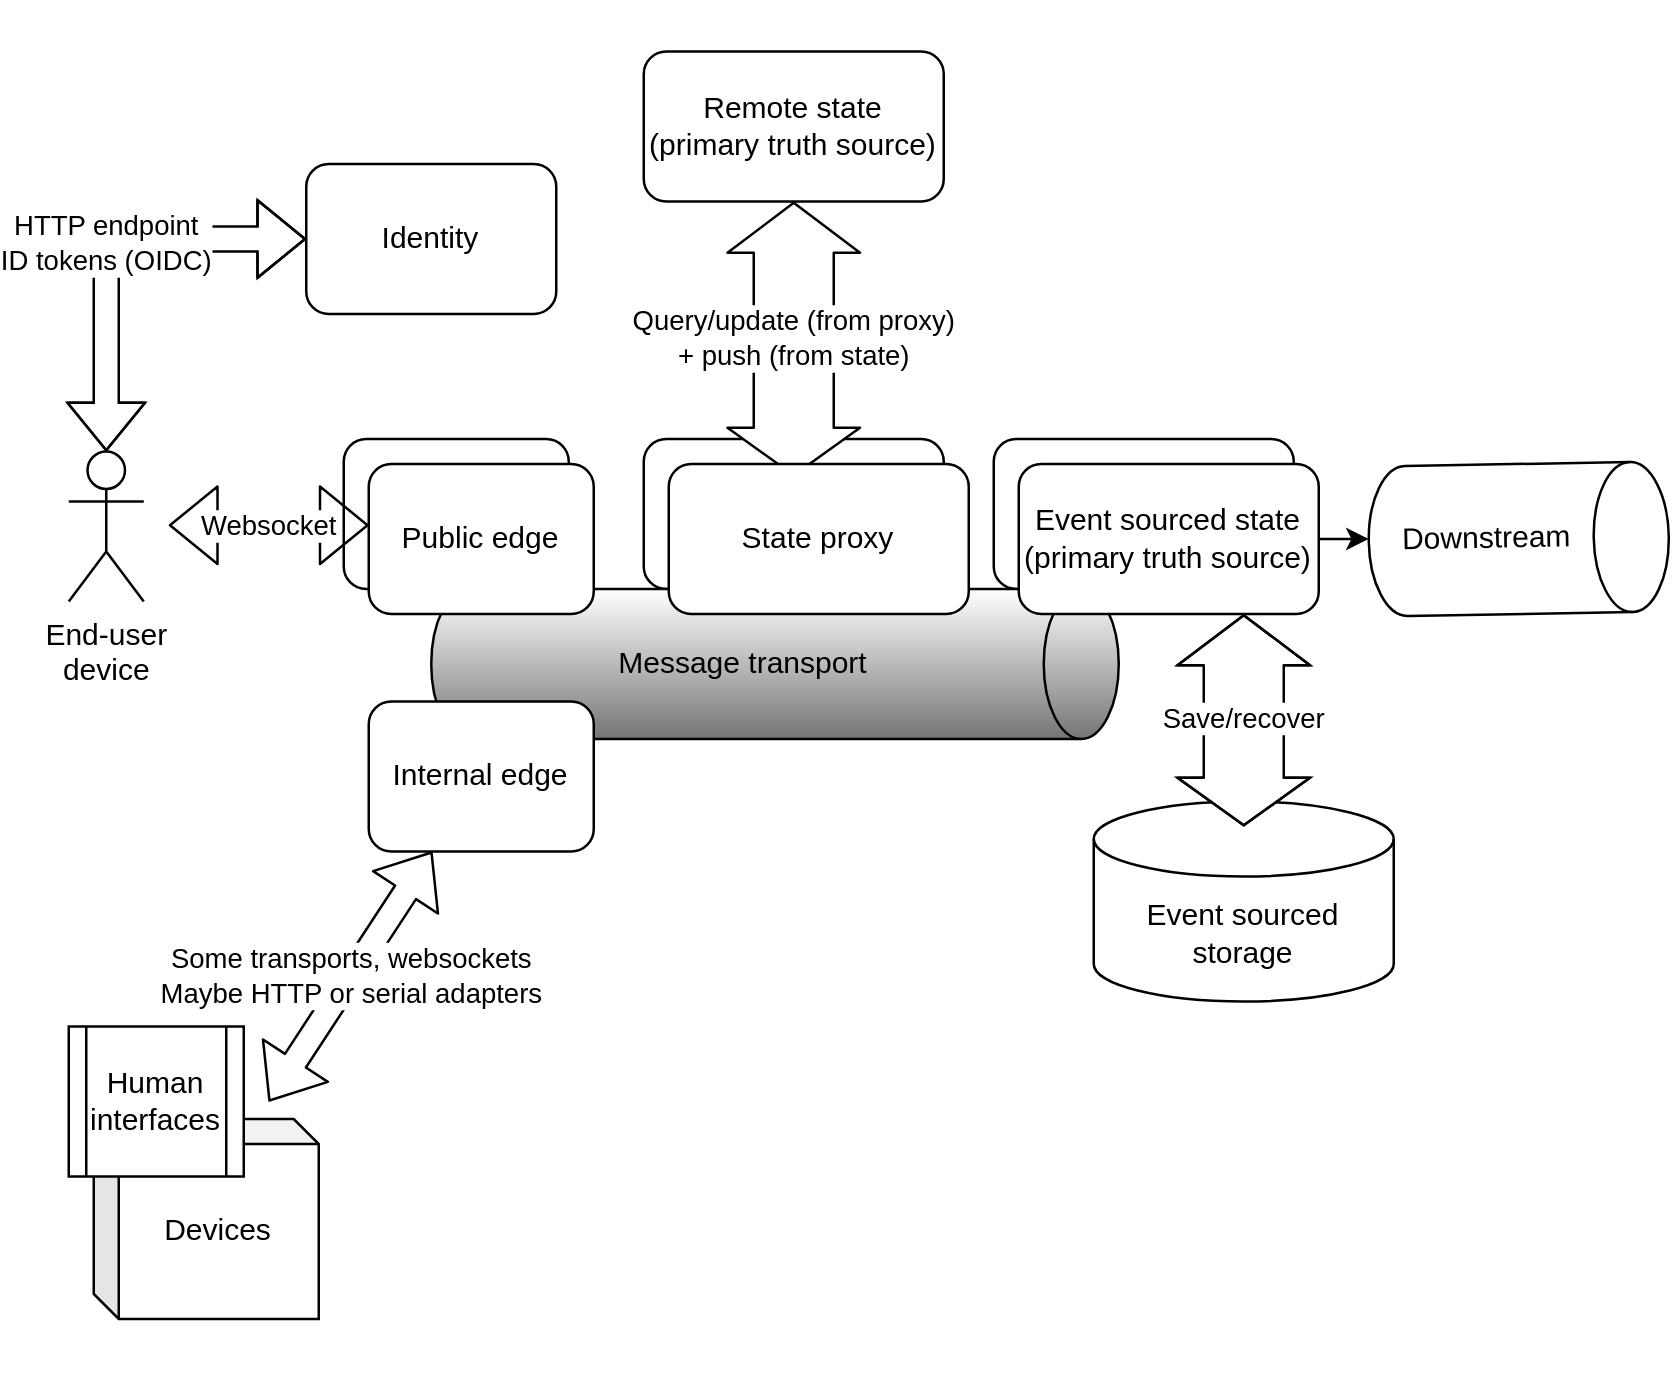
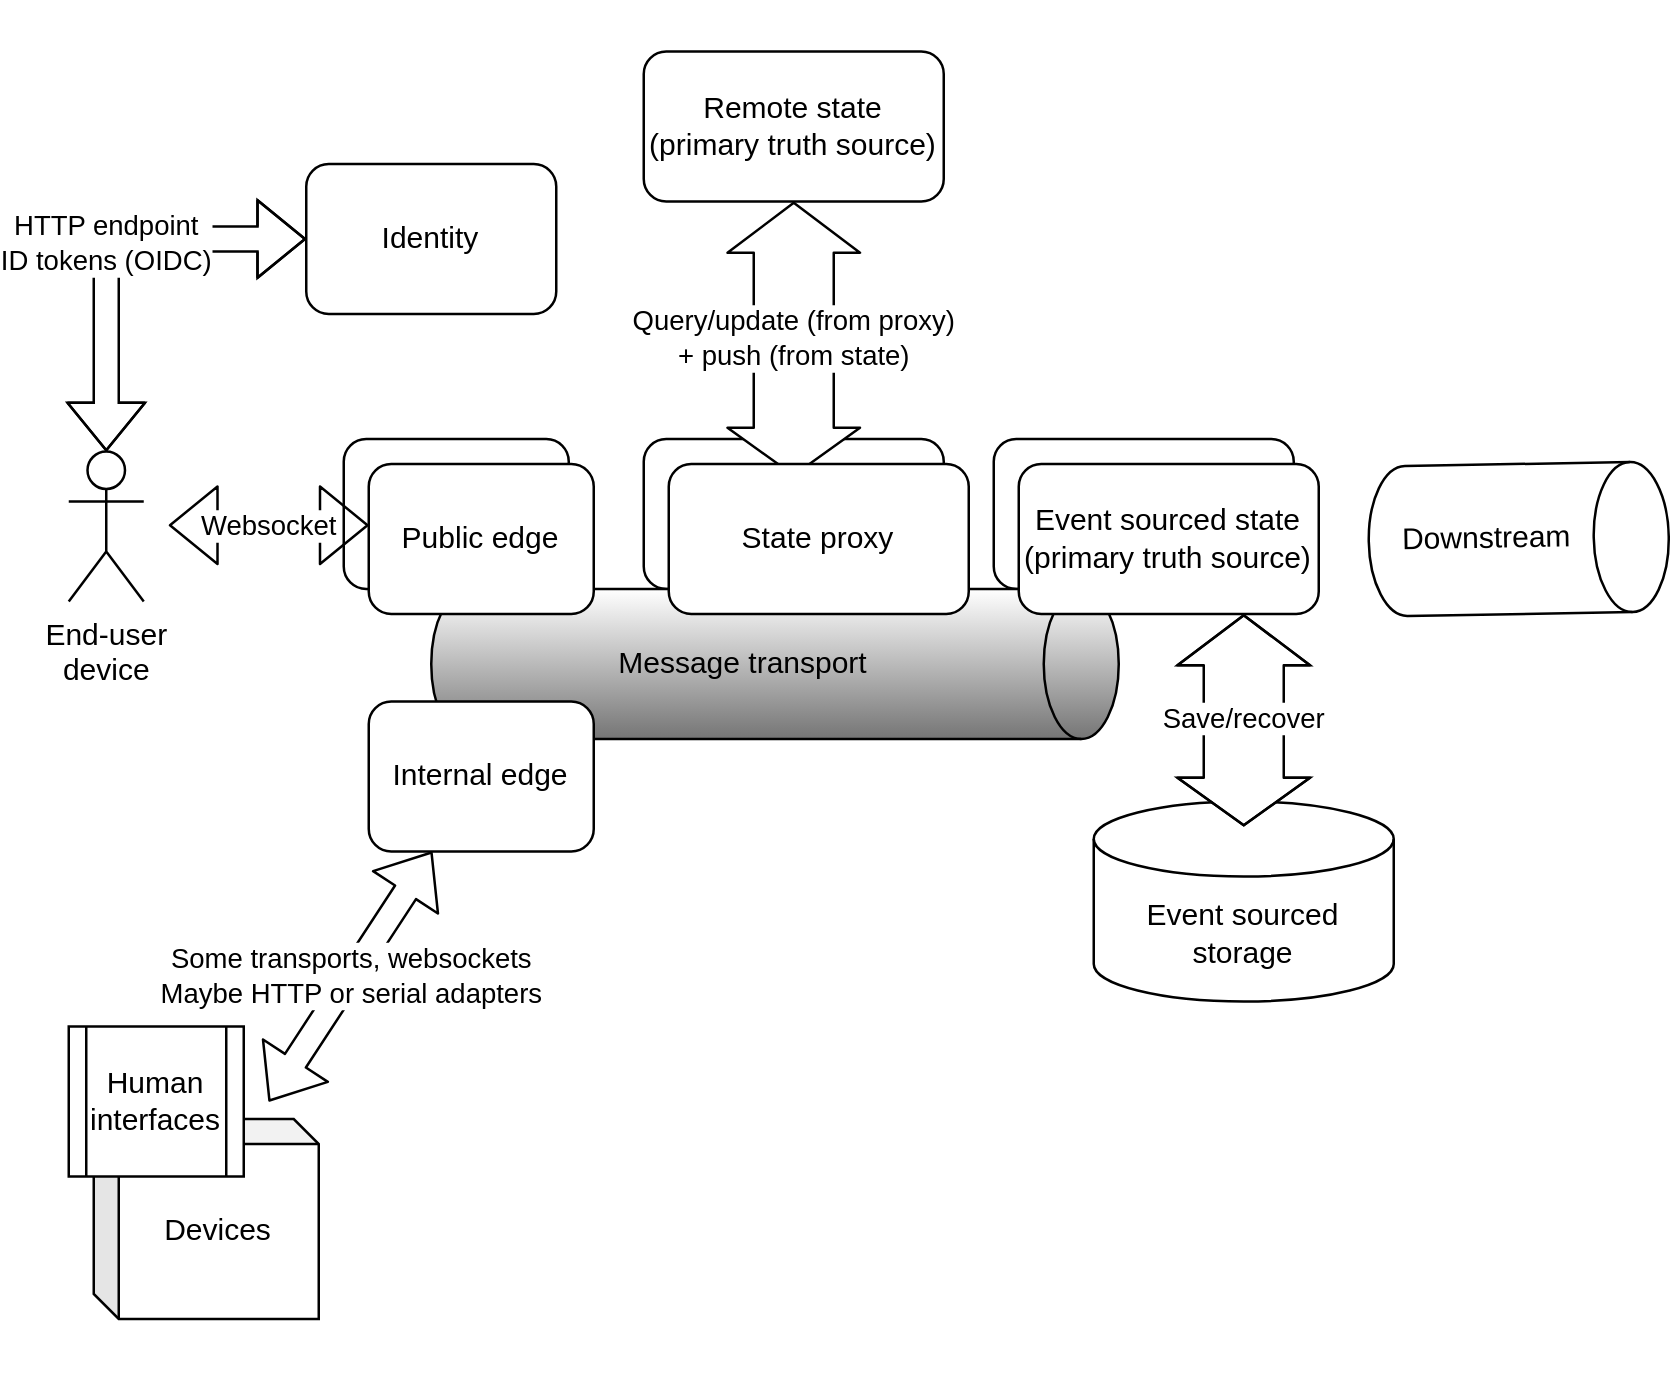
(1336, 539) -> none
